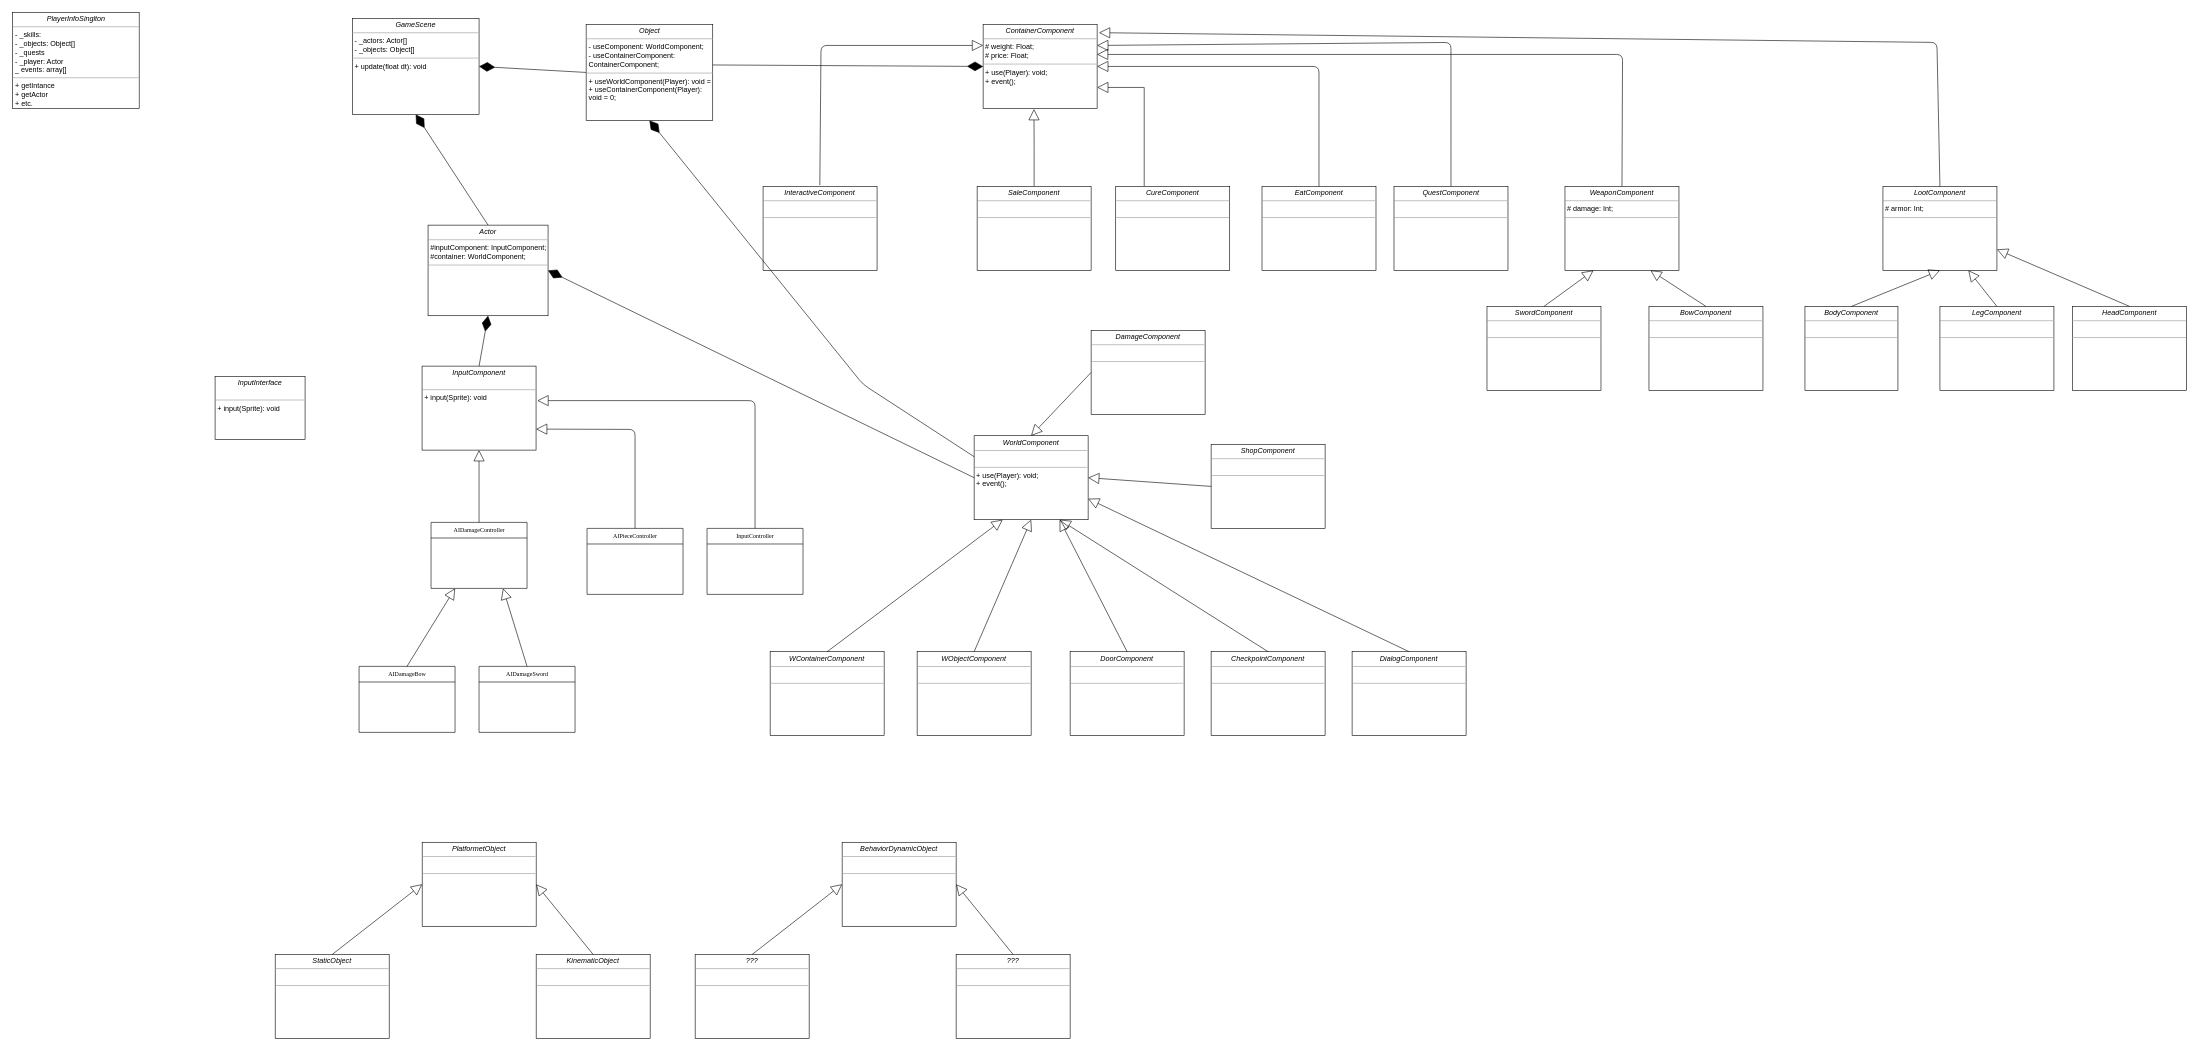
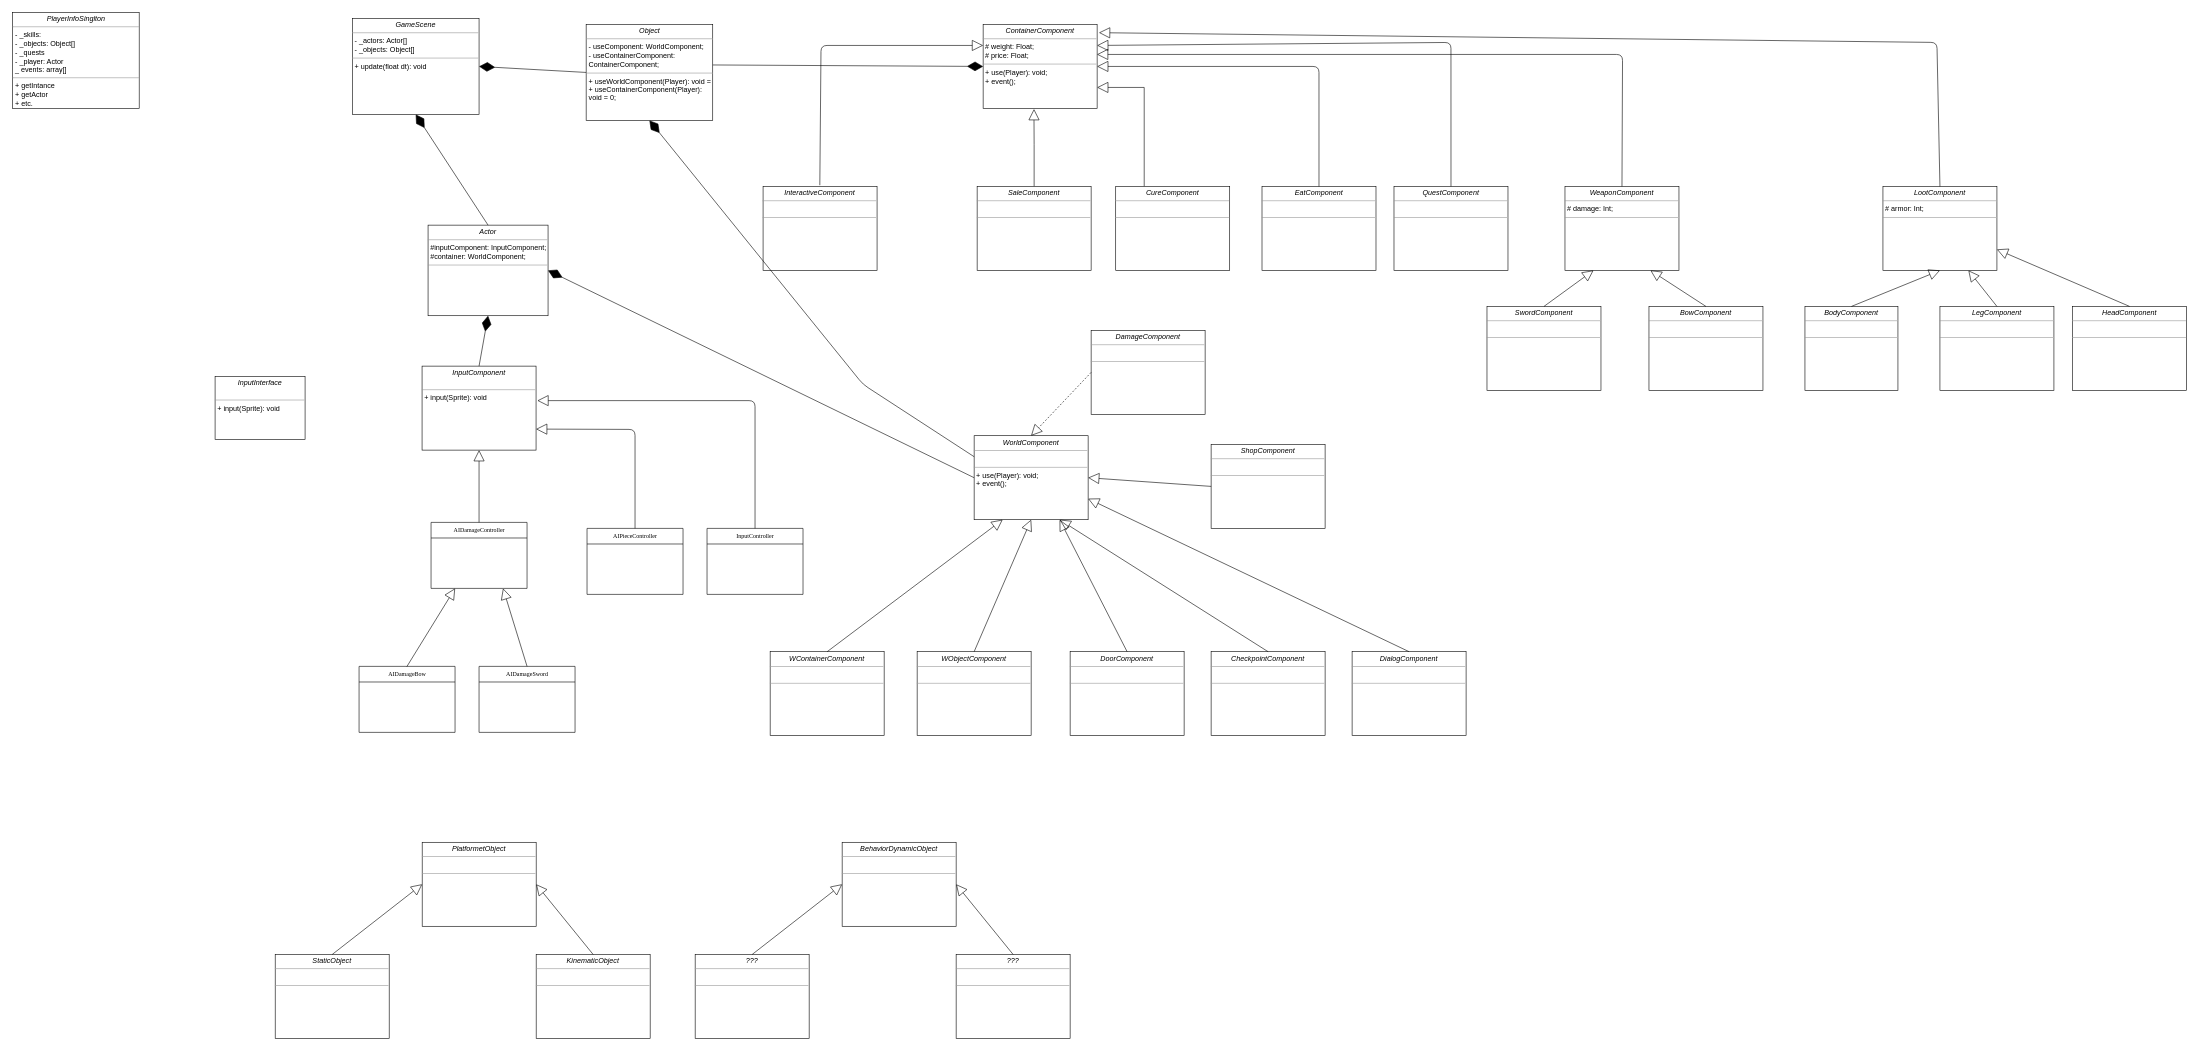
(1065, 400) -> (1065, 400)
